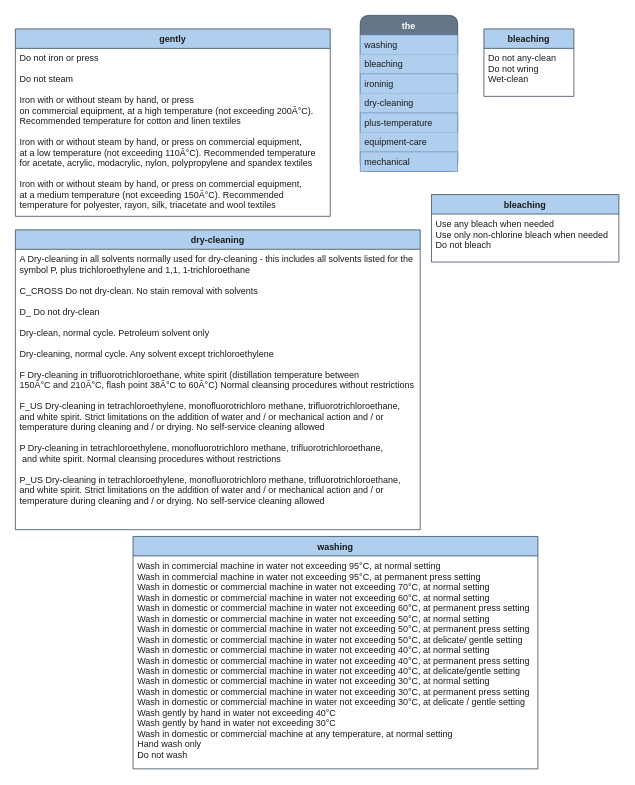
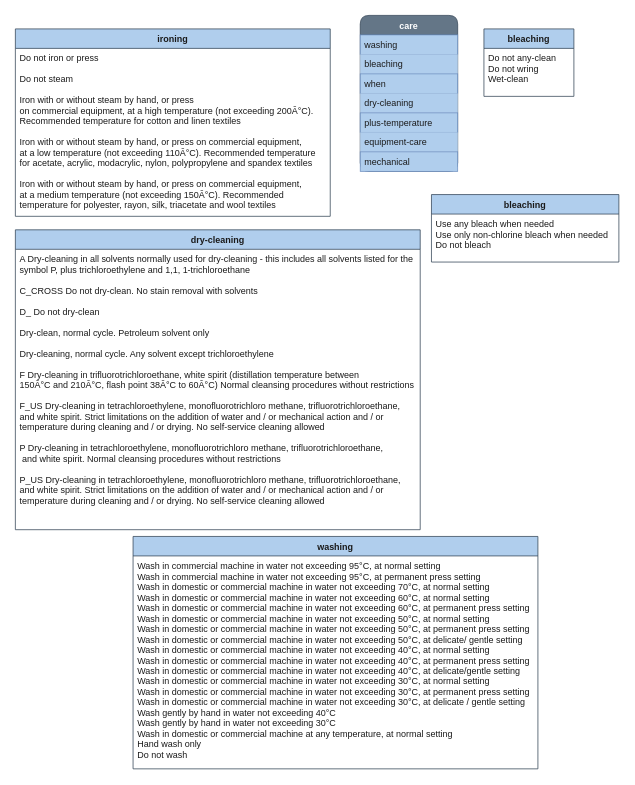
(409, 26) -> (409, 26)
(173, 39) -> (173, 39)
(381, 84) -> (375, 84)
